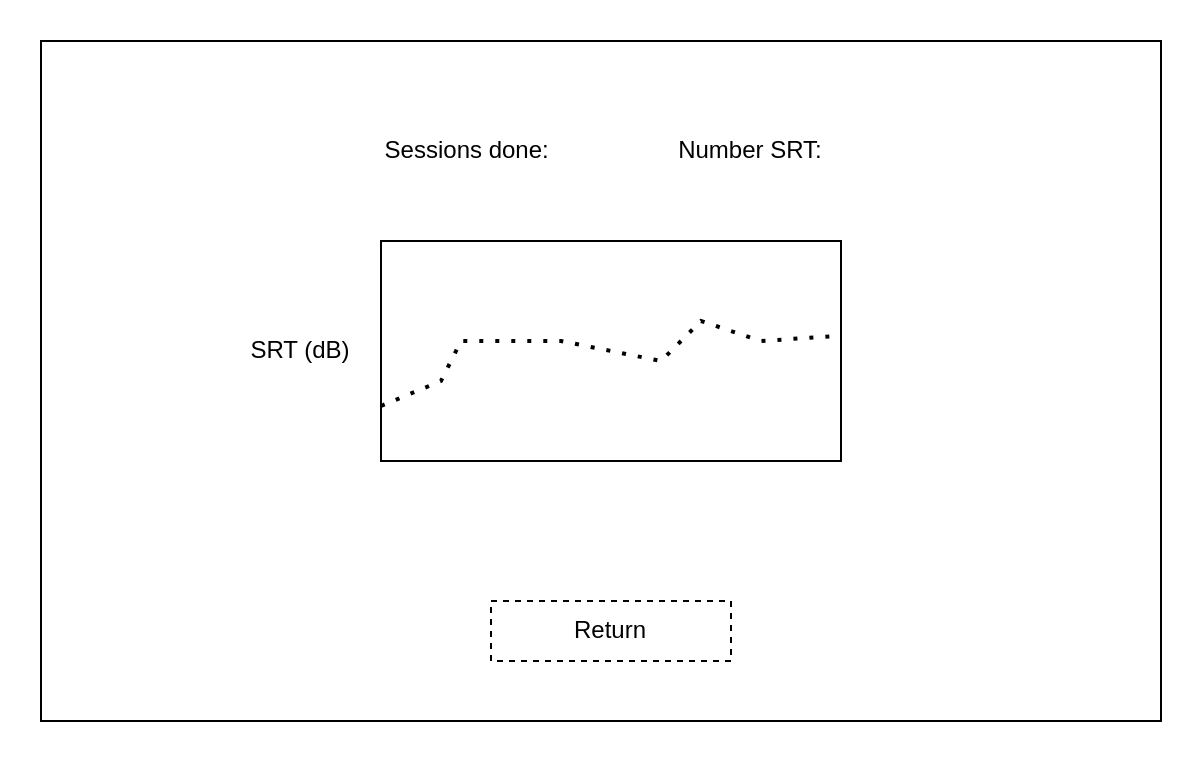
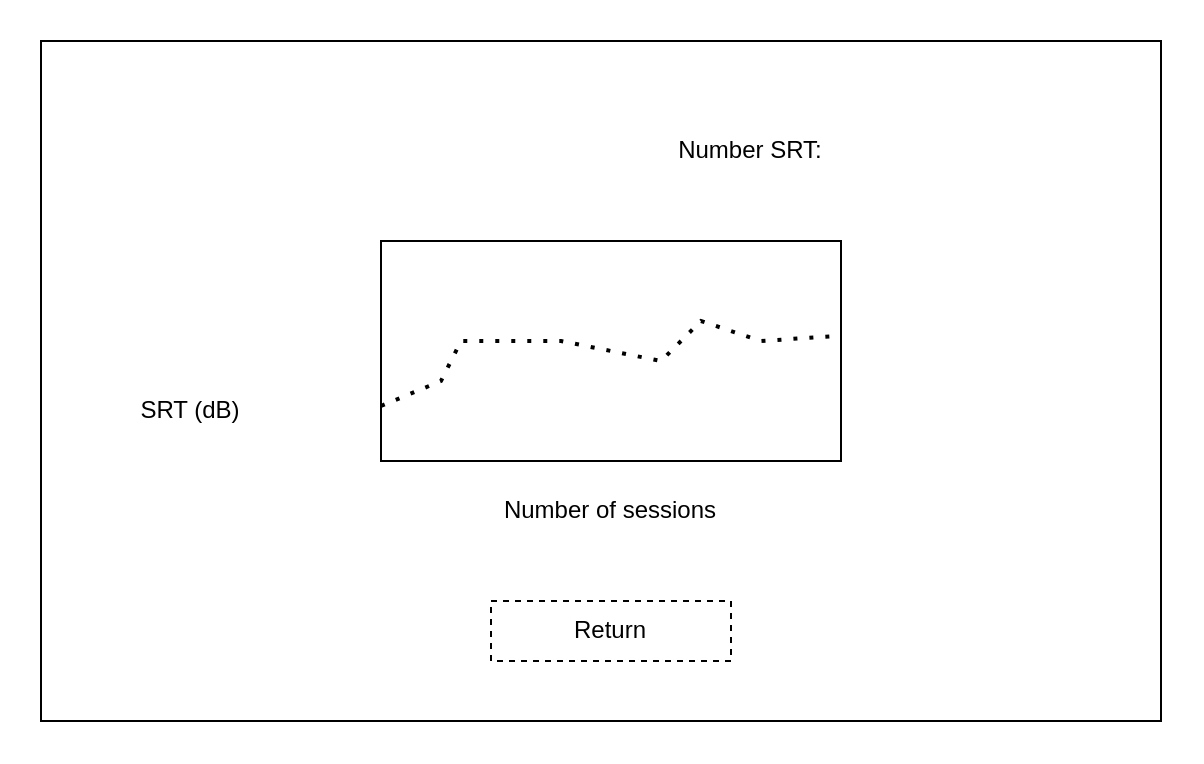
(471, 151) -> none
(301, 351) -> (191, 411)
none -> (611, 511)
